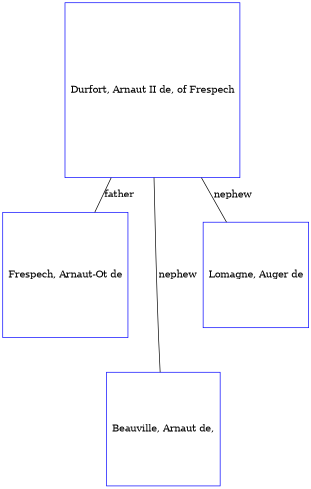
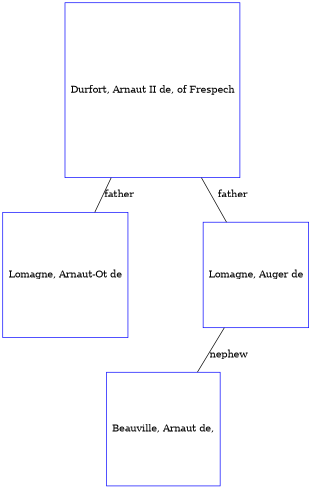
(233, 195) -> (233, 195)
(65, 275) -> (65, 275)
(156, 275) -> (211, 350)
